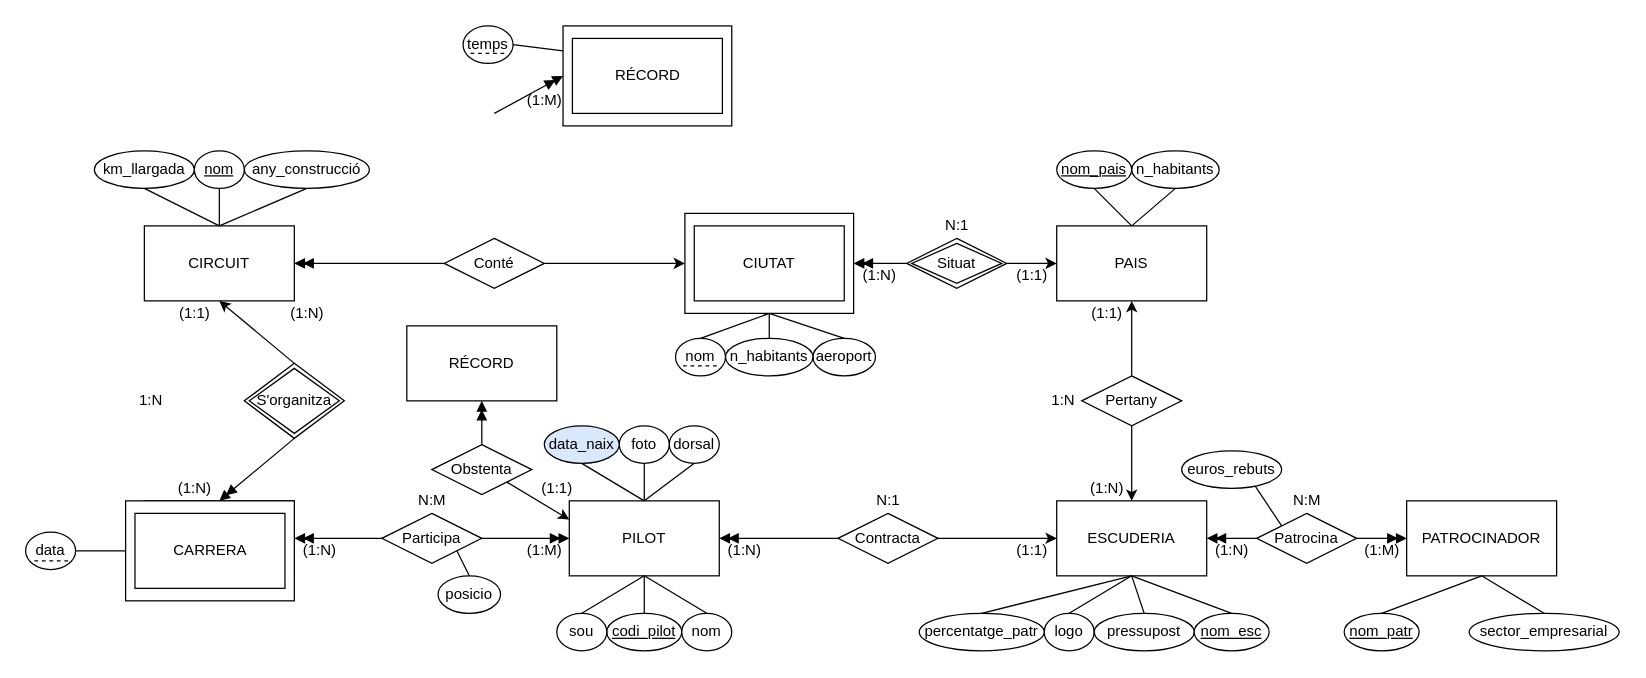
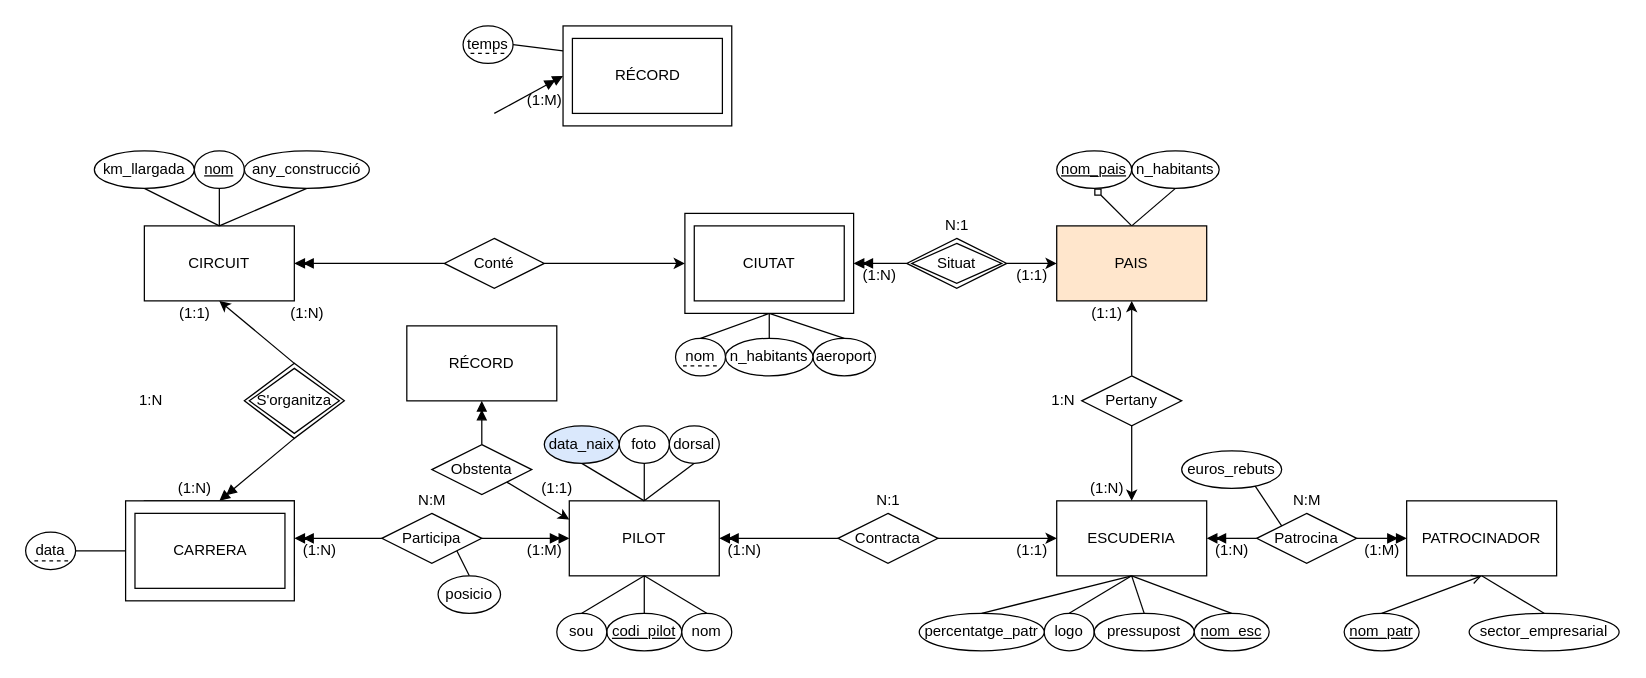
(1099, 192) -> (1102, 196)
(1132, 263) -> (1132, 263)
(1476, 578) -> (1476, 578)
